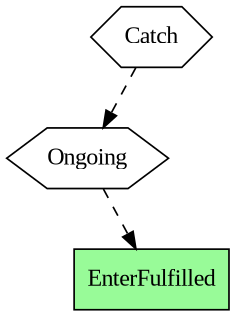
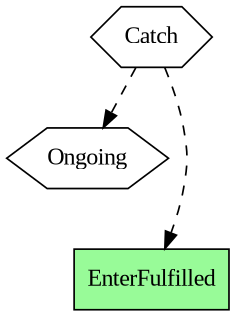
(116, 212) -> (187, 150)
